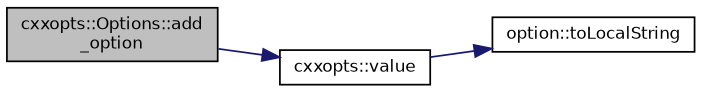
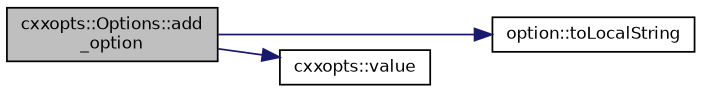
(452, 54) -> (346, 35)
